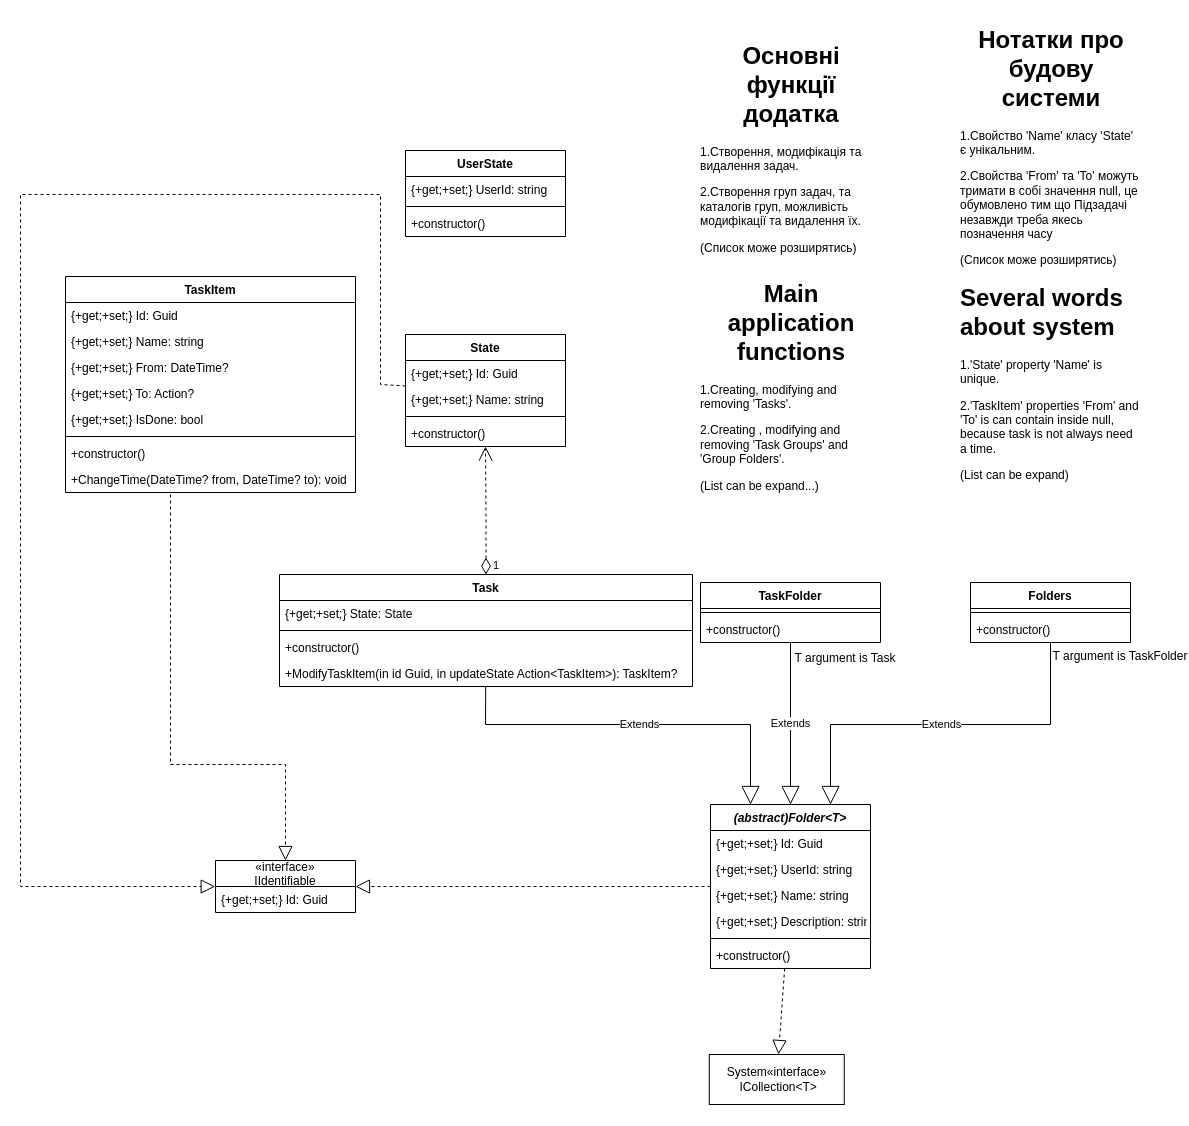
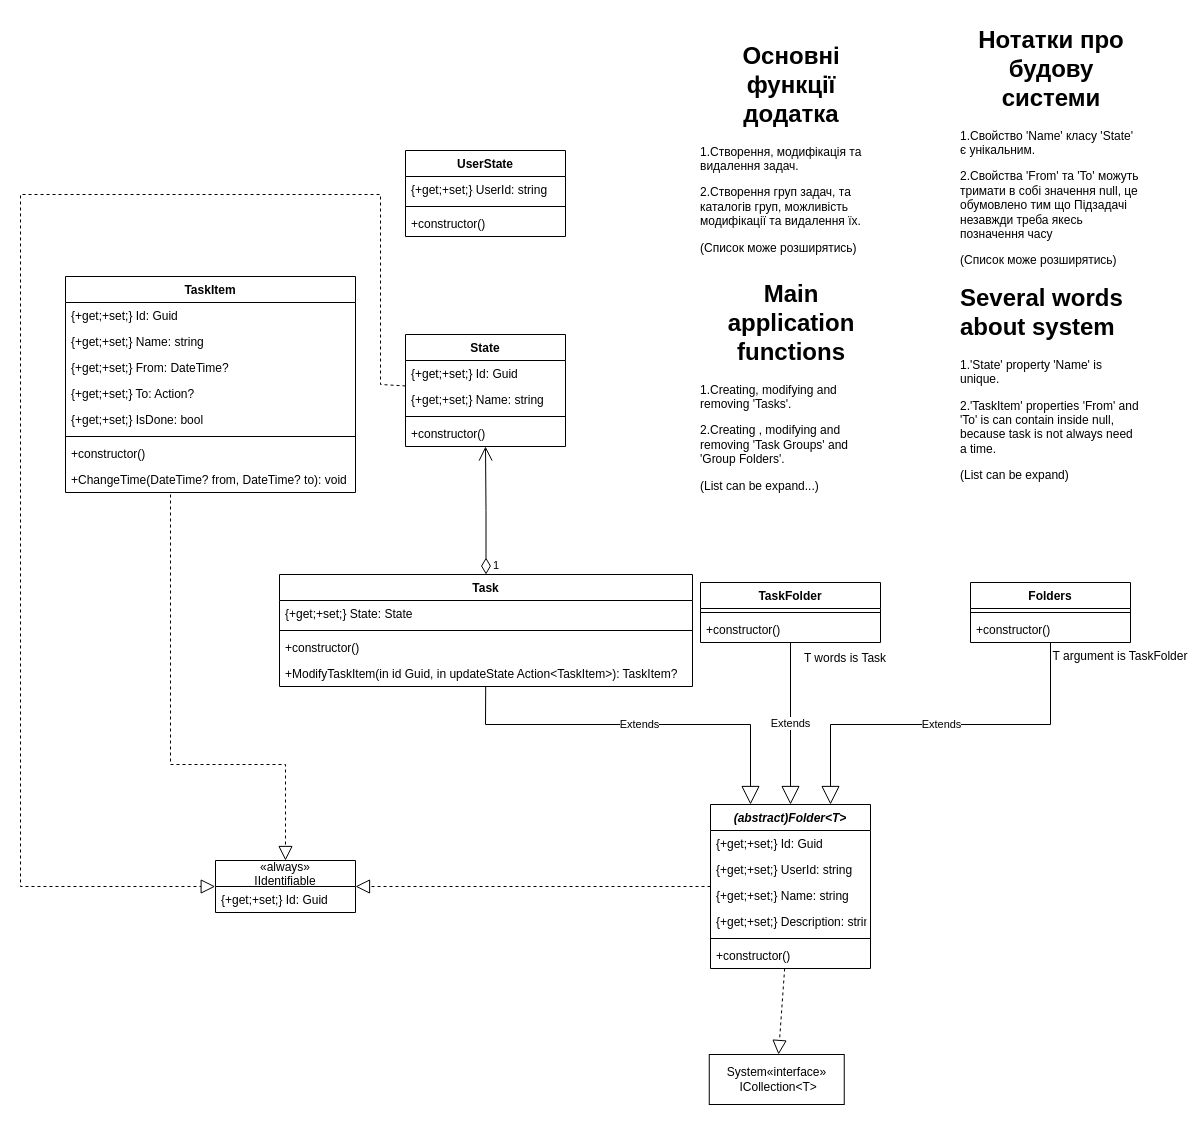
(486, 502) -> (486, 502)
(845, 658) -> (845, 658)
(285, 867) -> (285, 867)
